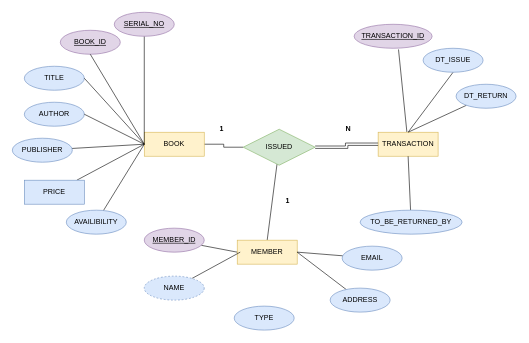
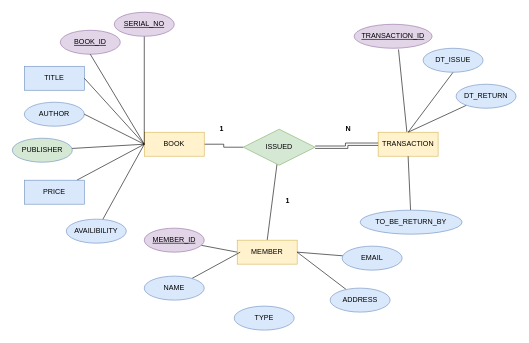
(54, 78) -> (54, 78)
(42, 150) -> (42, 150)
(96, 222) -> (96, 231)
(411, 222) -> (411, 222)
(174, 288) -> (174, 288)
